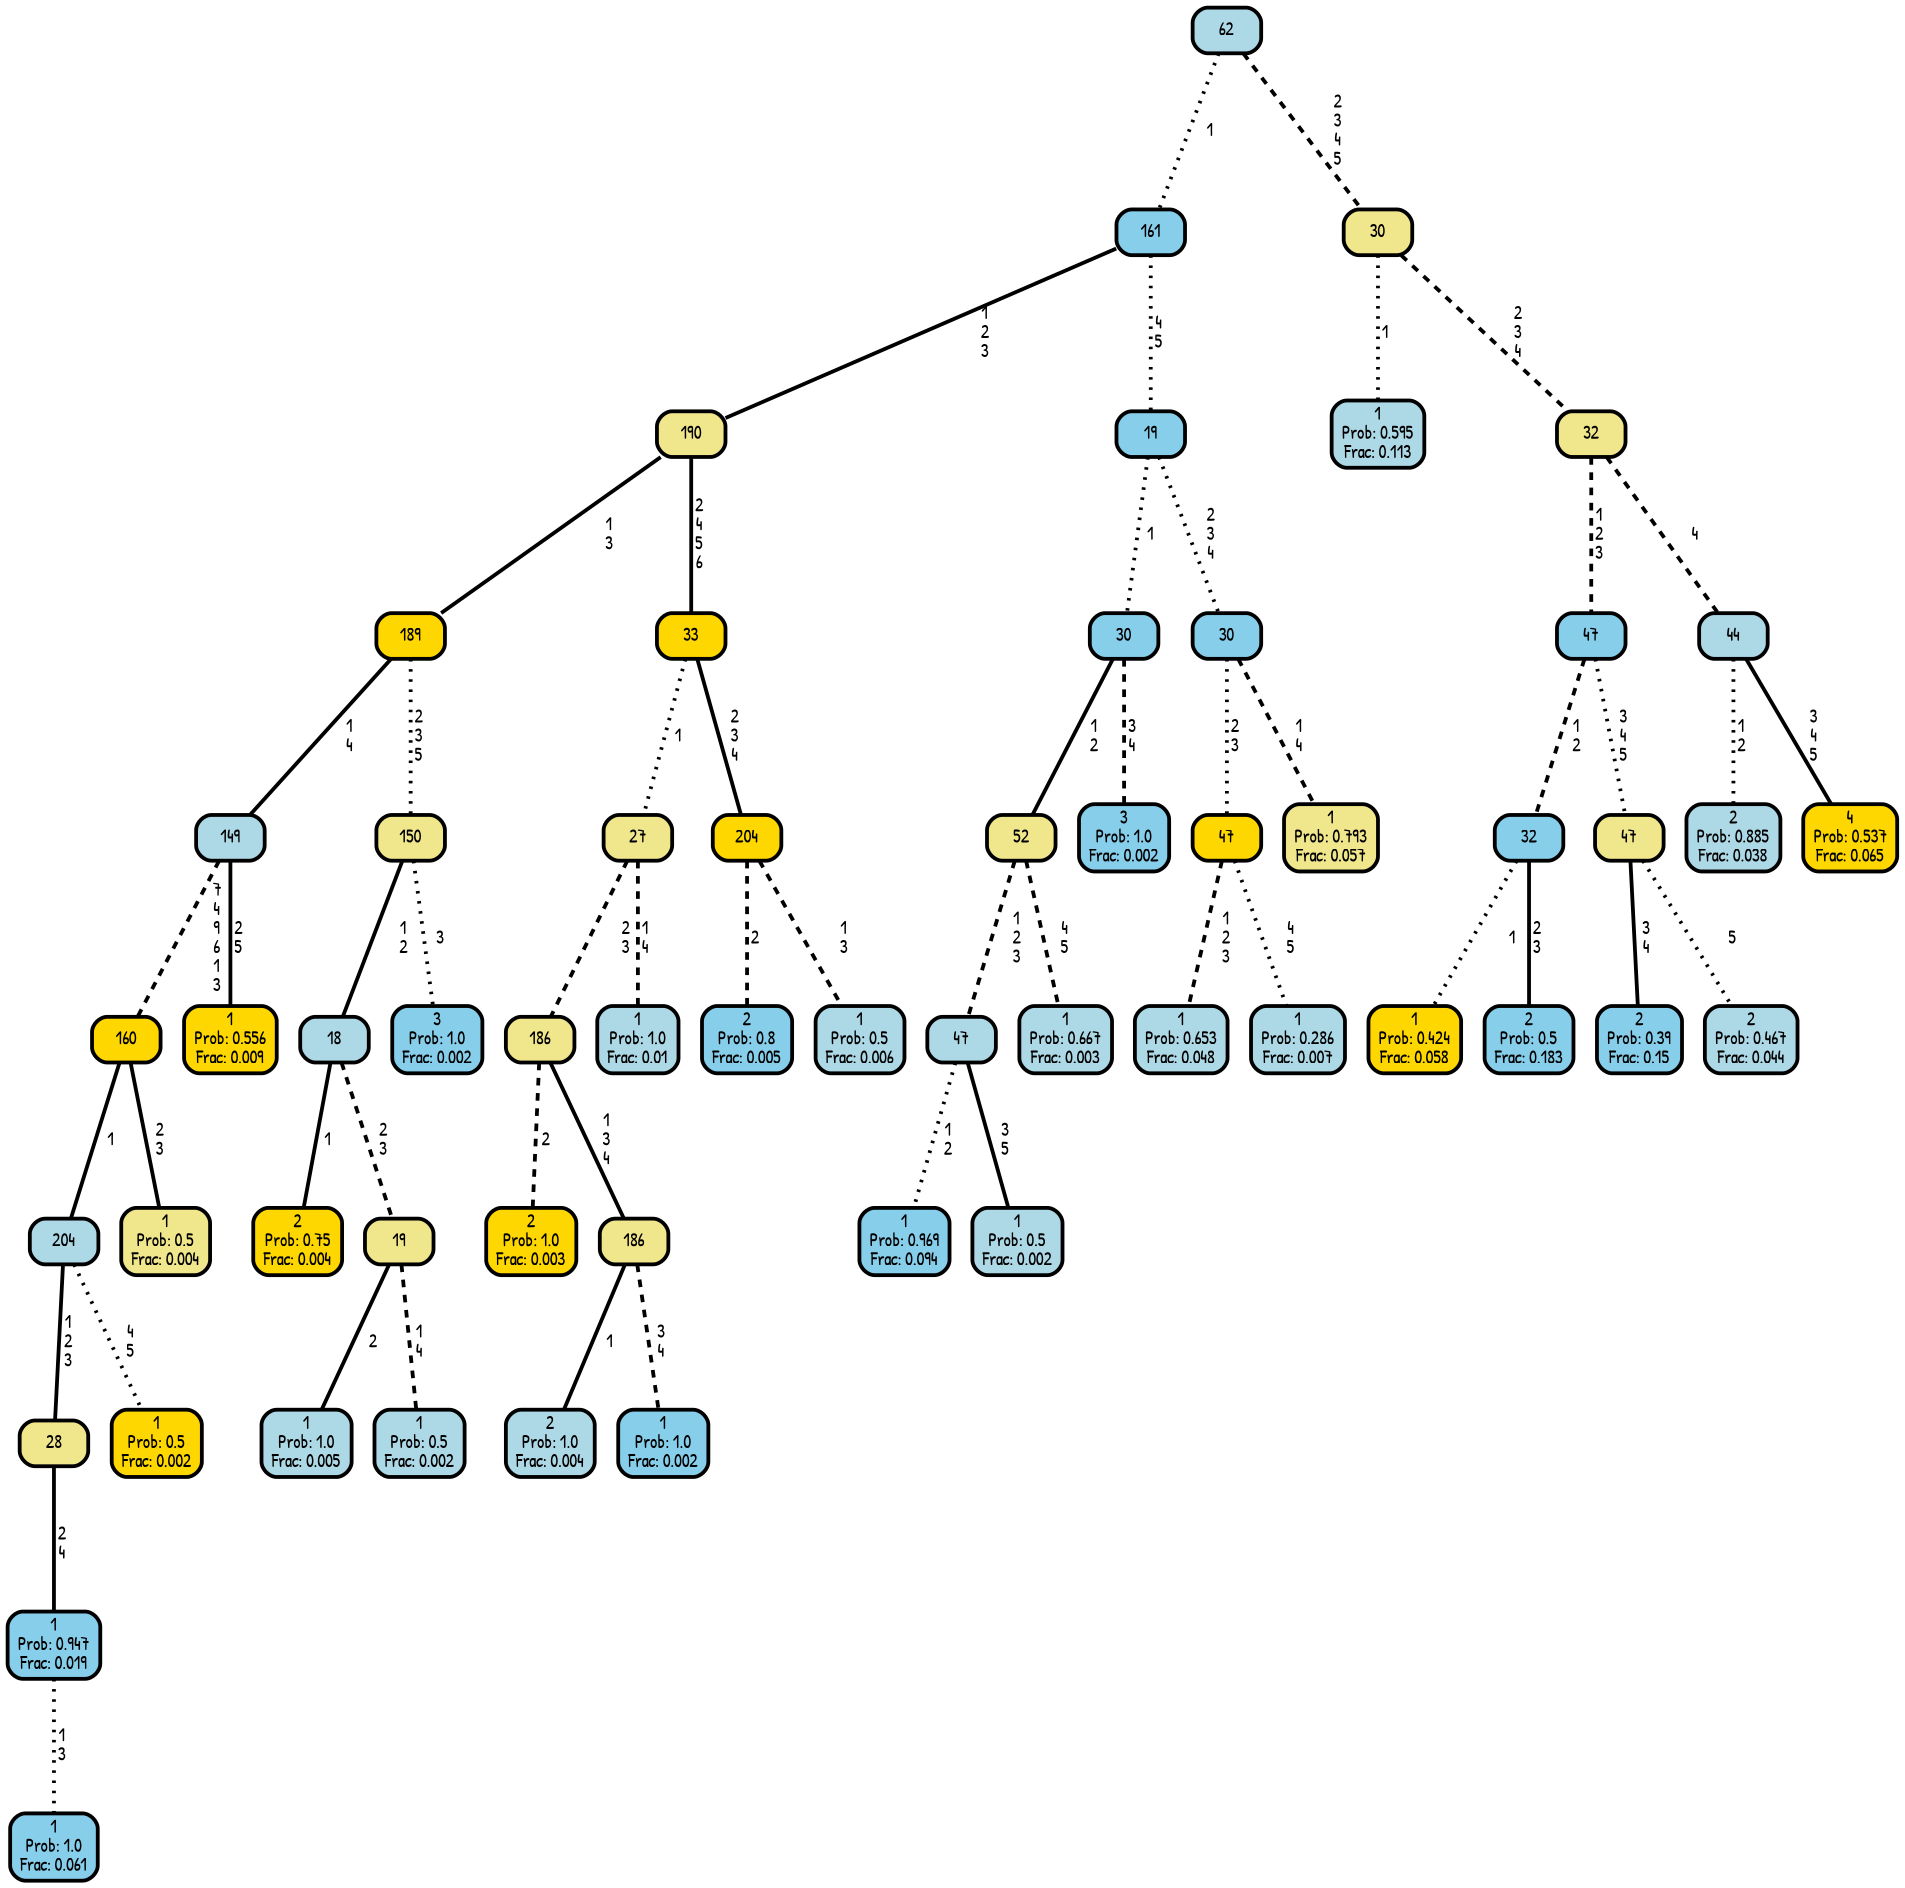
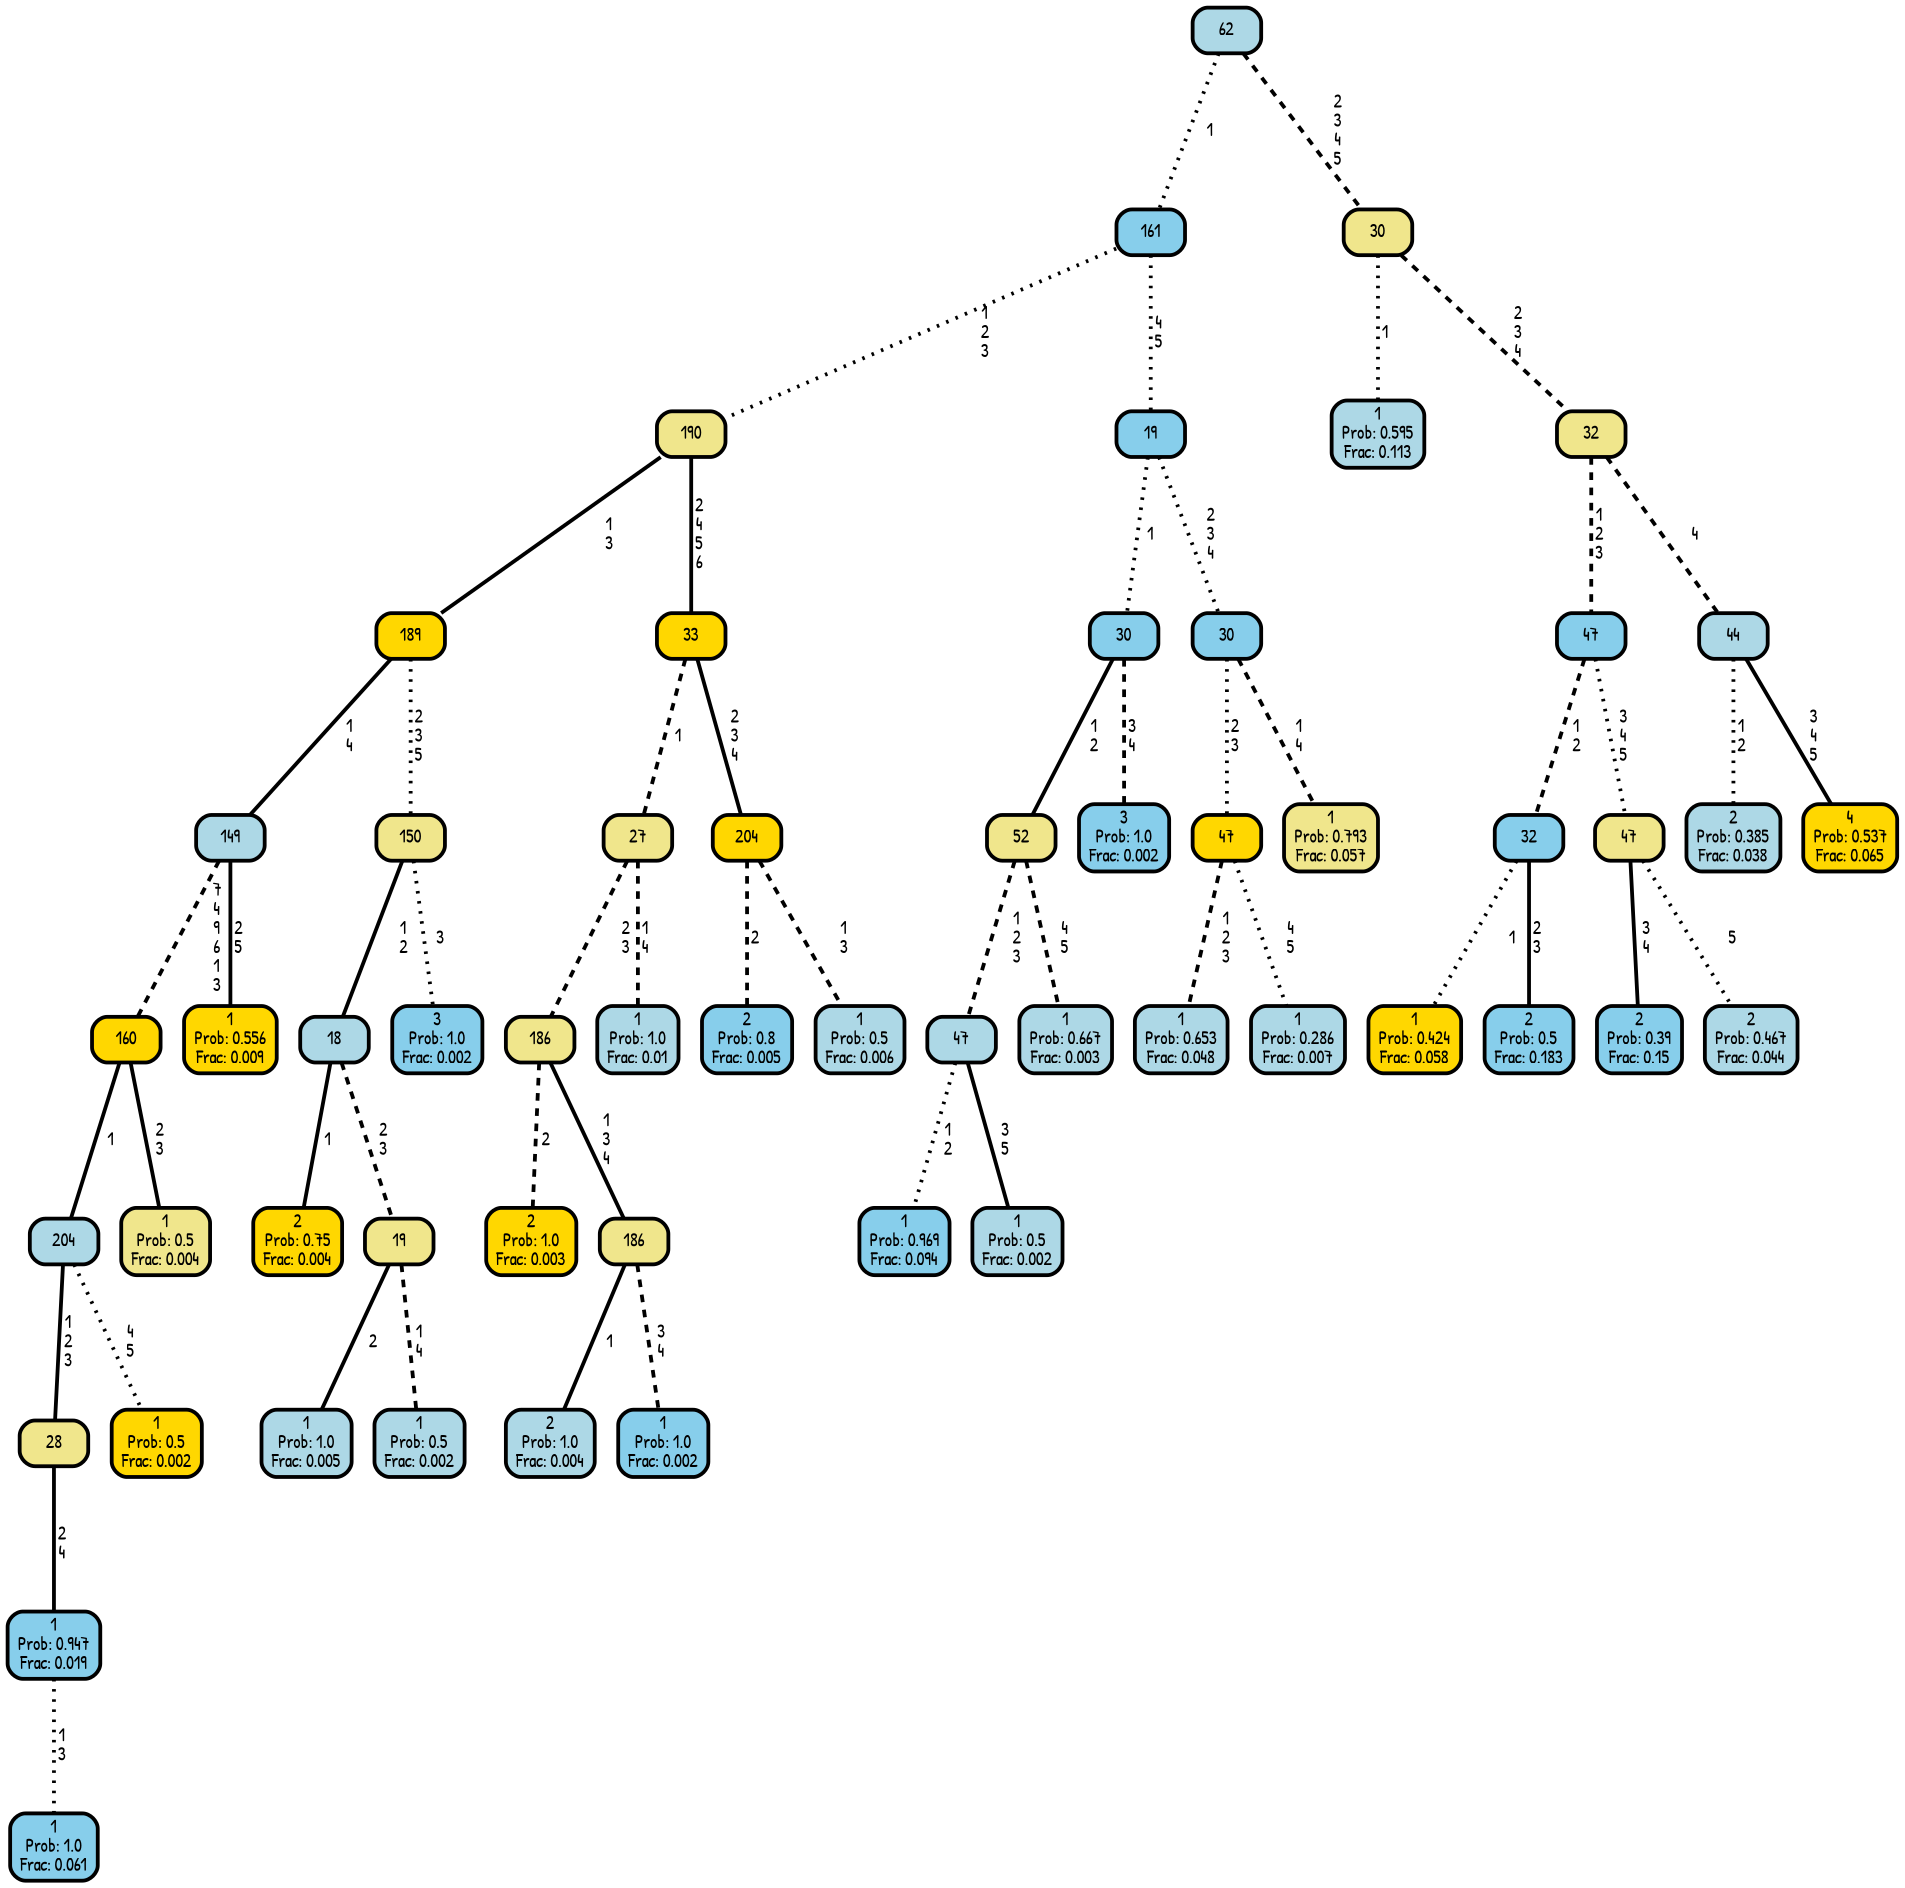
(921, 333) -> (921, 333)
(665, 737) -> (665, 737)
(1733, 838) -> (1733, 838)
